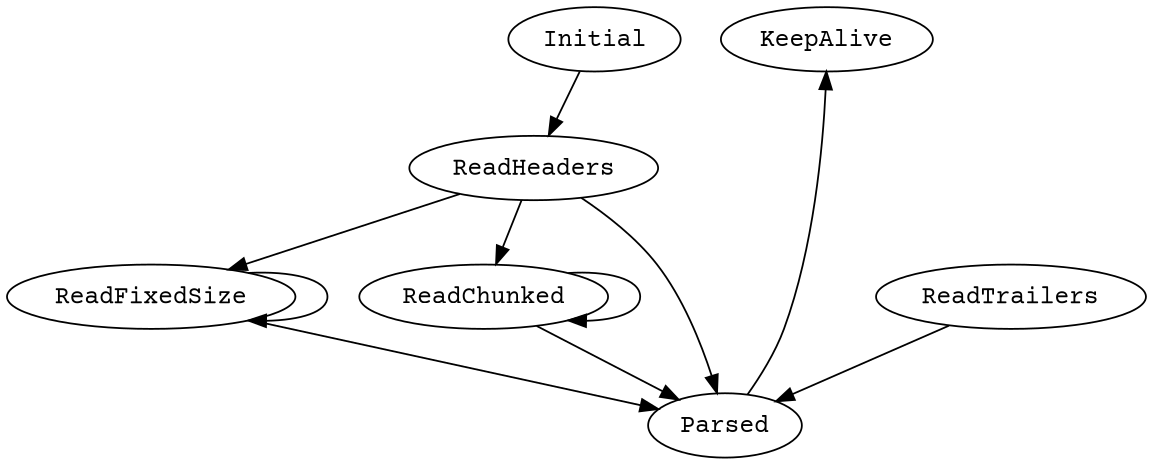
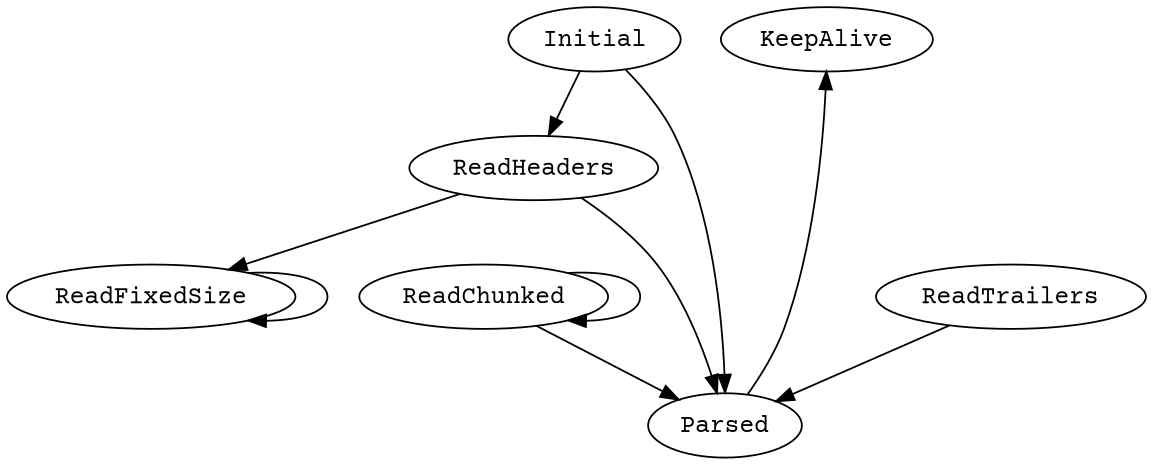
(512, 224) -> none
(445, 363) -> (702, 212)
